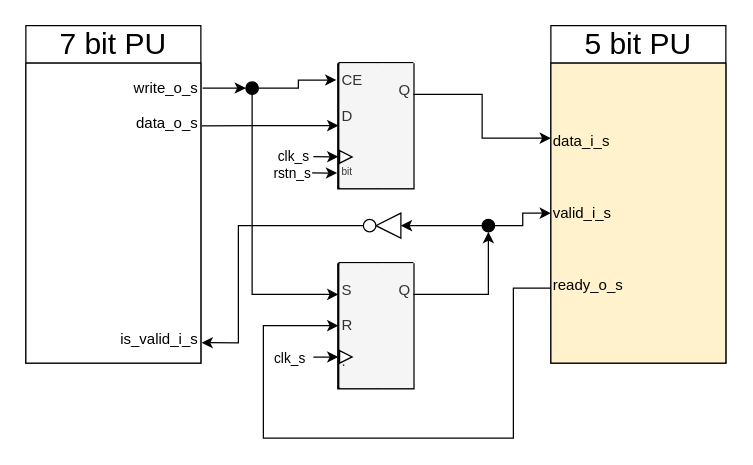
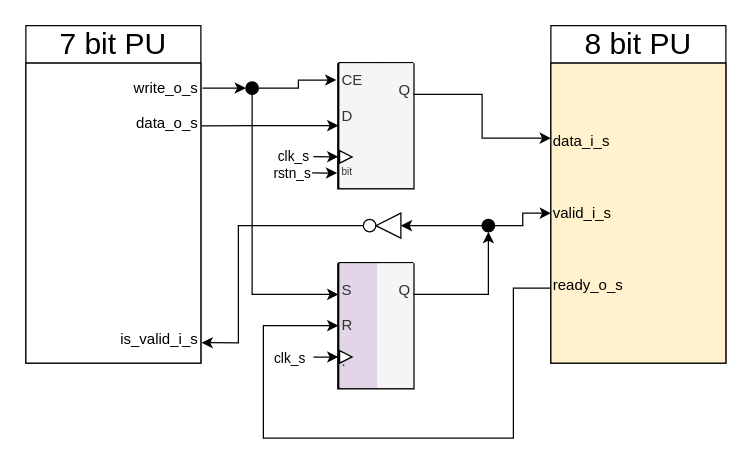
(638, 44) -> (638, 44)
(358, 326) -> (358, 326)
